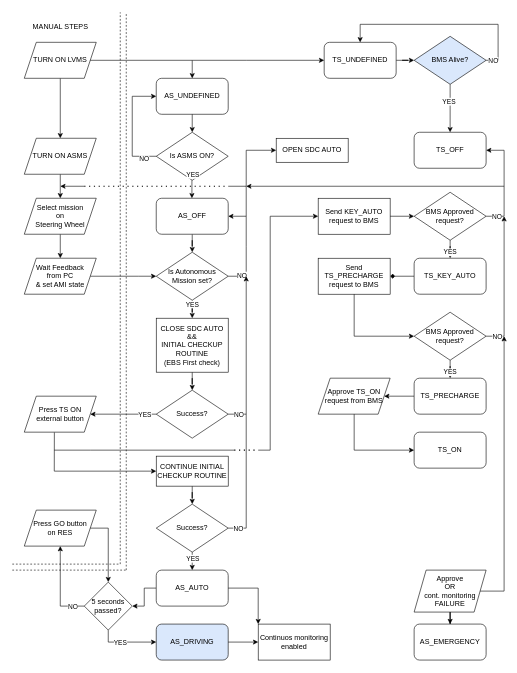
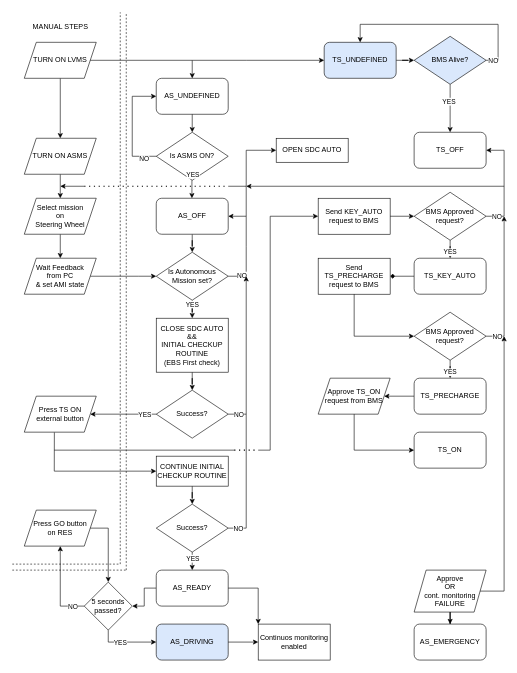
(360, 60) -> (360, 60)
(192, 588) -> (192, 588)
